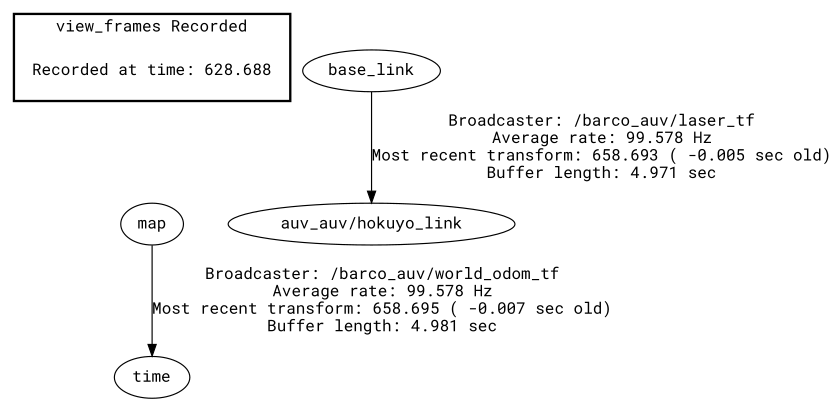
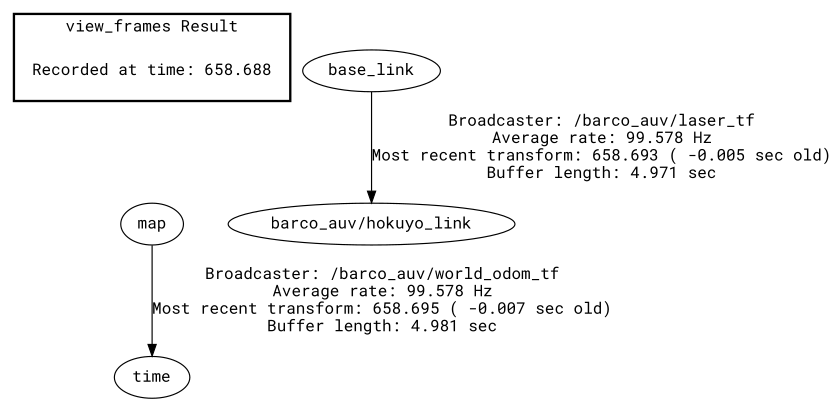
(152, 27) -> (152, 27)
(152, 71) -> (152, 71)
(372, 224) -> (372, 224)
